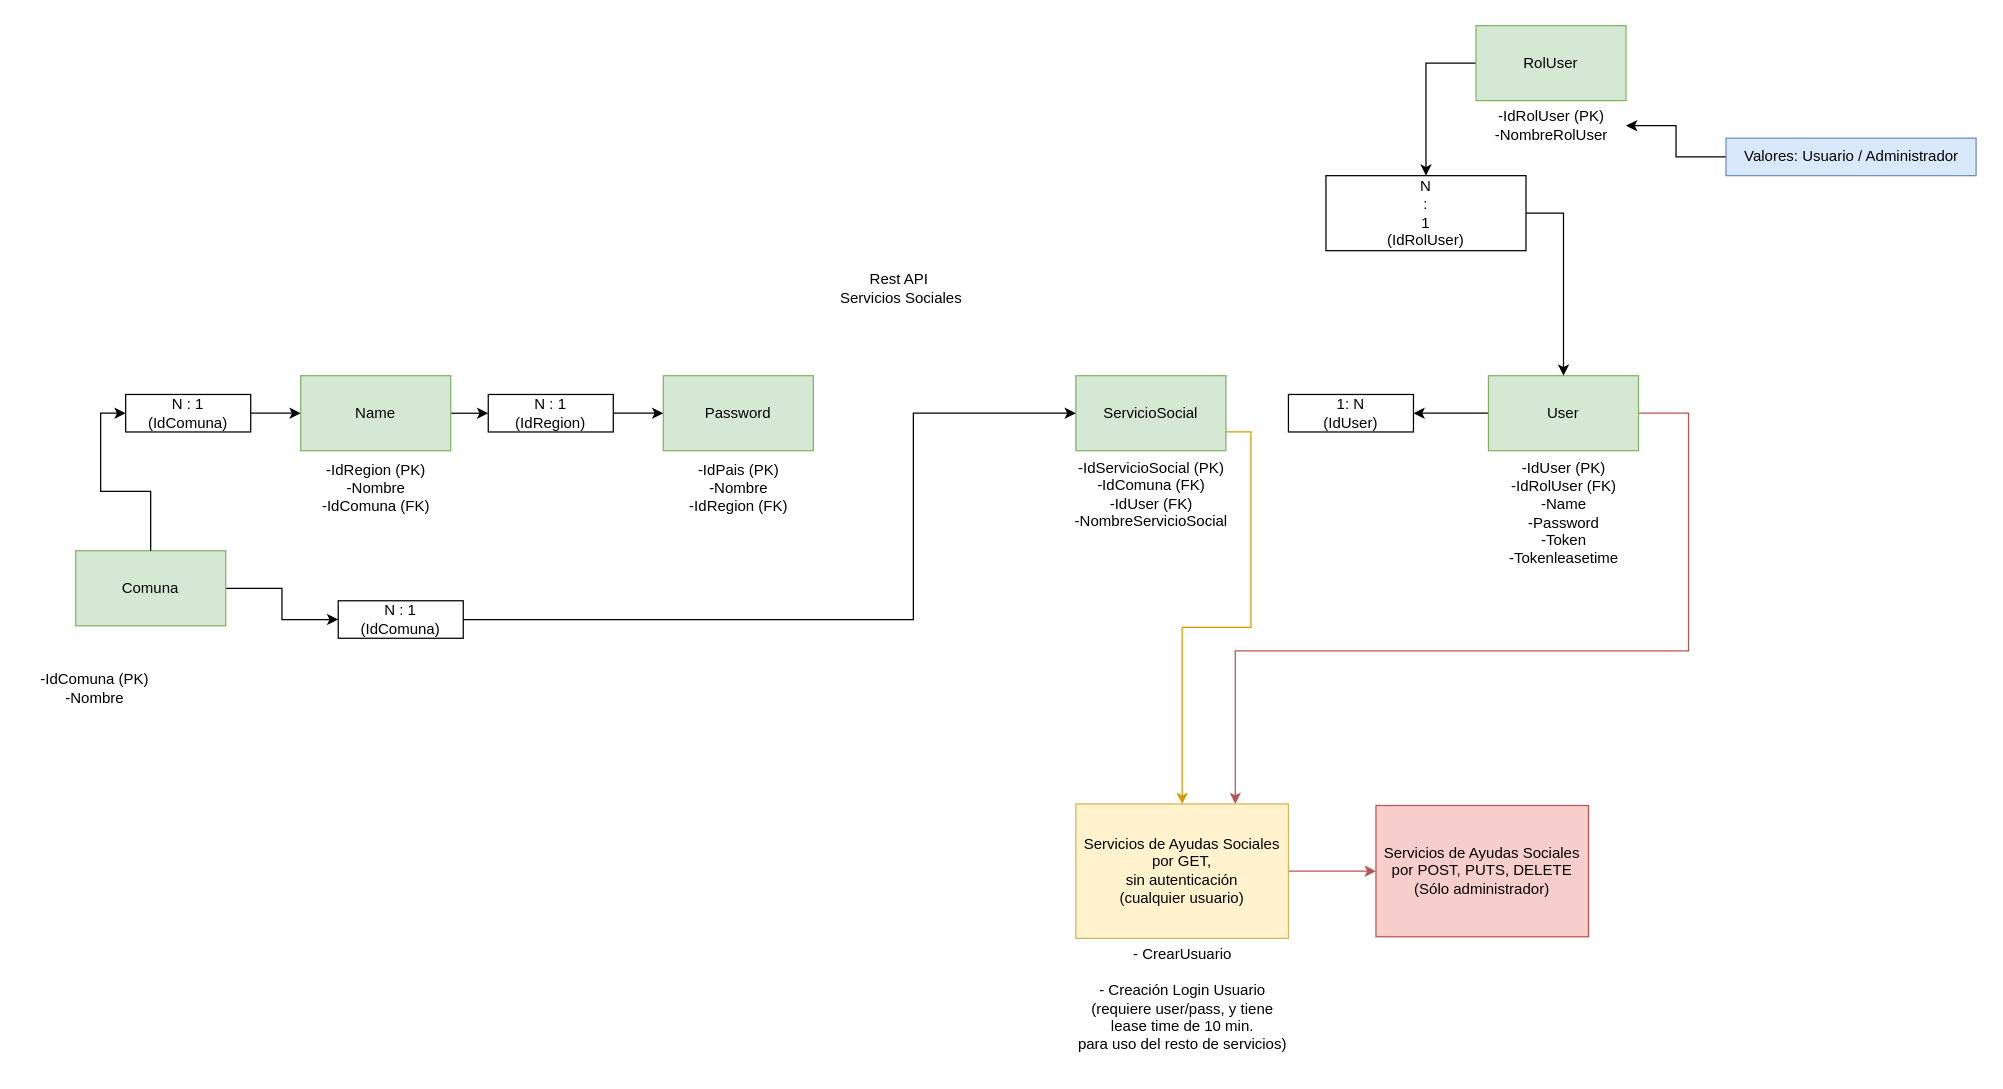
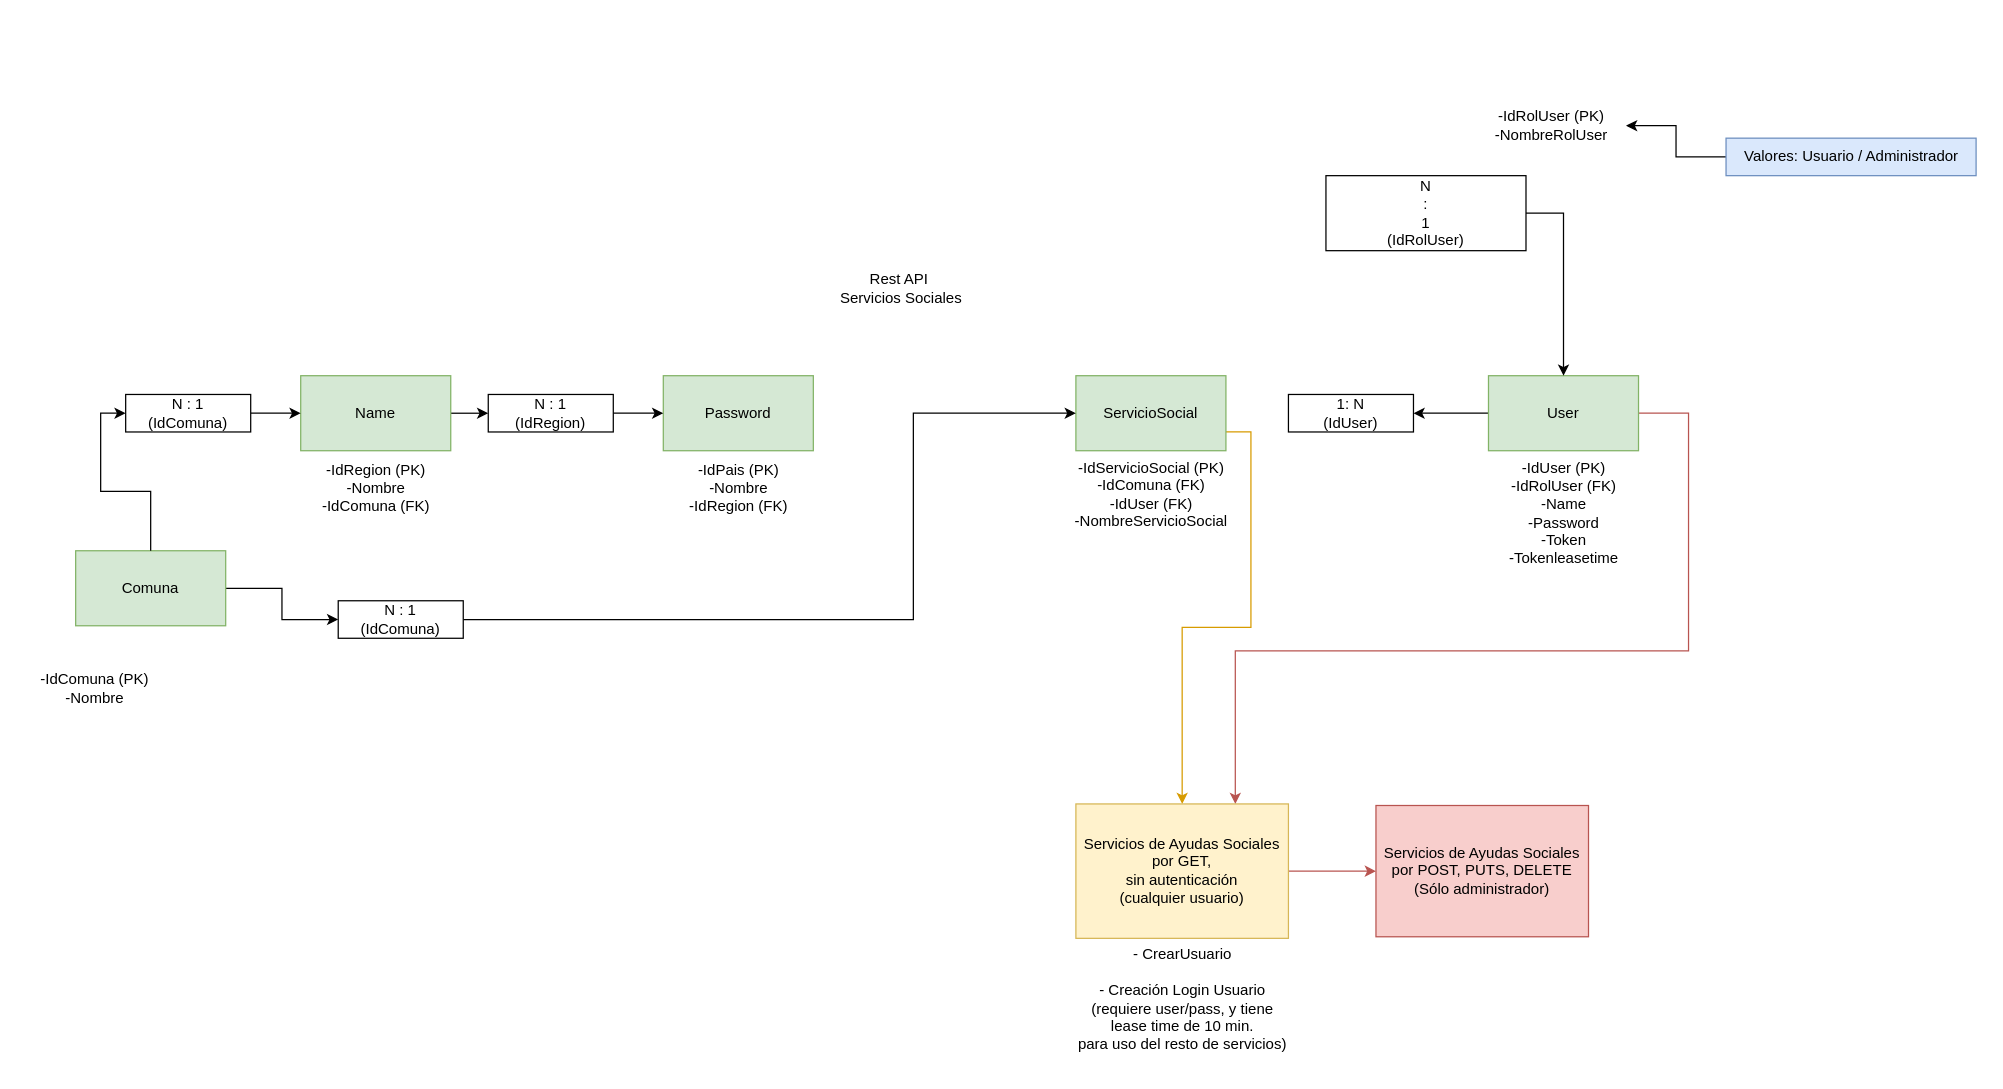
(1551, 63) -> none
(1426, 90) -> none
